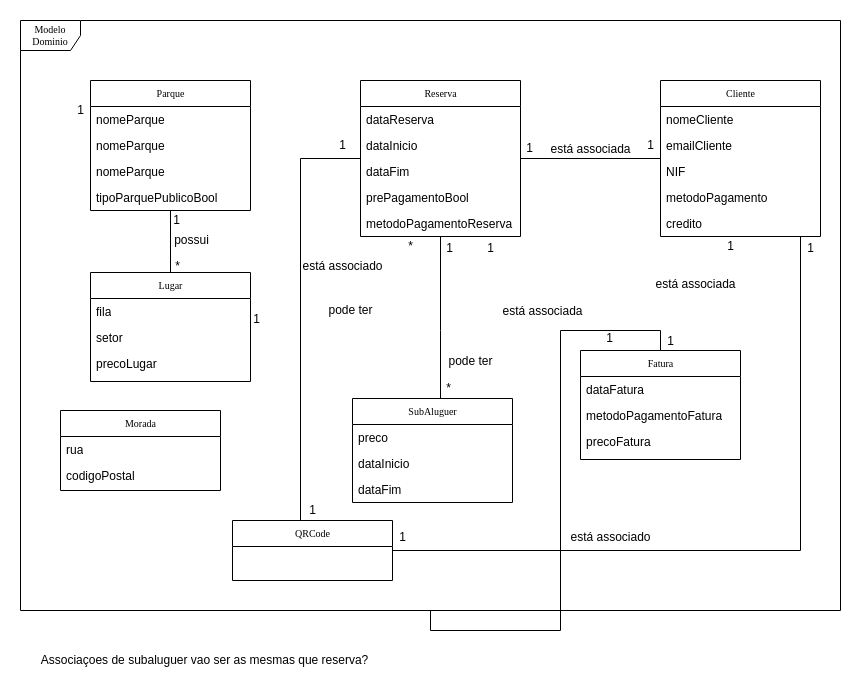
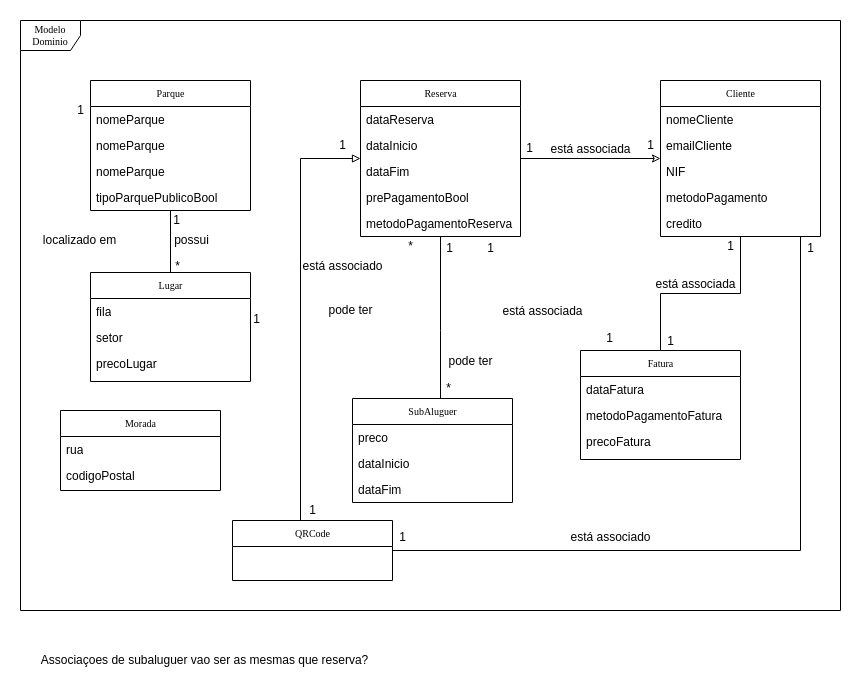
(354, 159) -> (351, 159)
(655, 159) -> (652, 159)
none -> (80, 241)
(561, 504) -> (710, 294)
